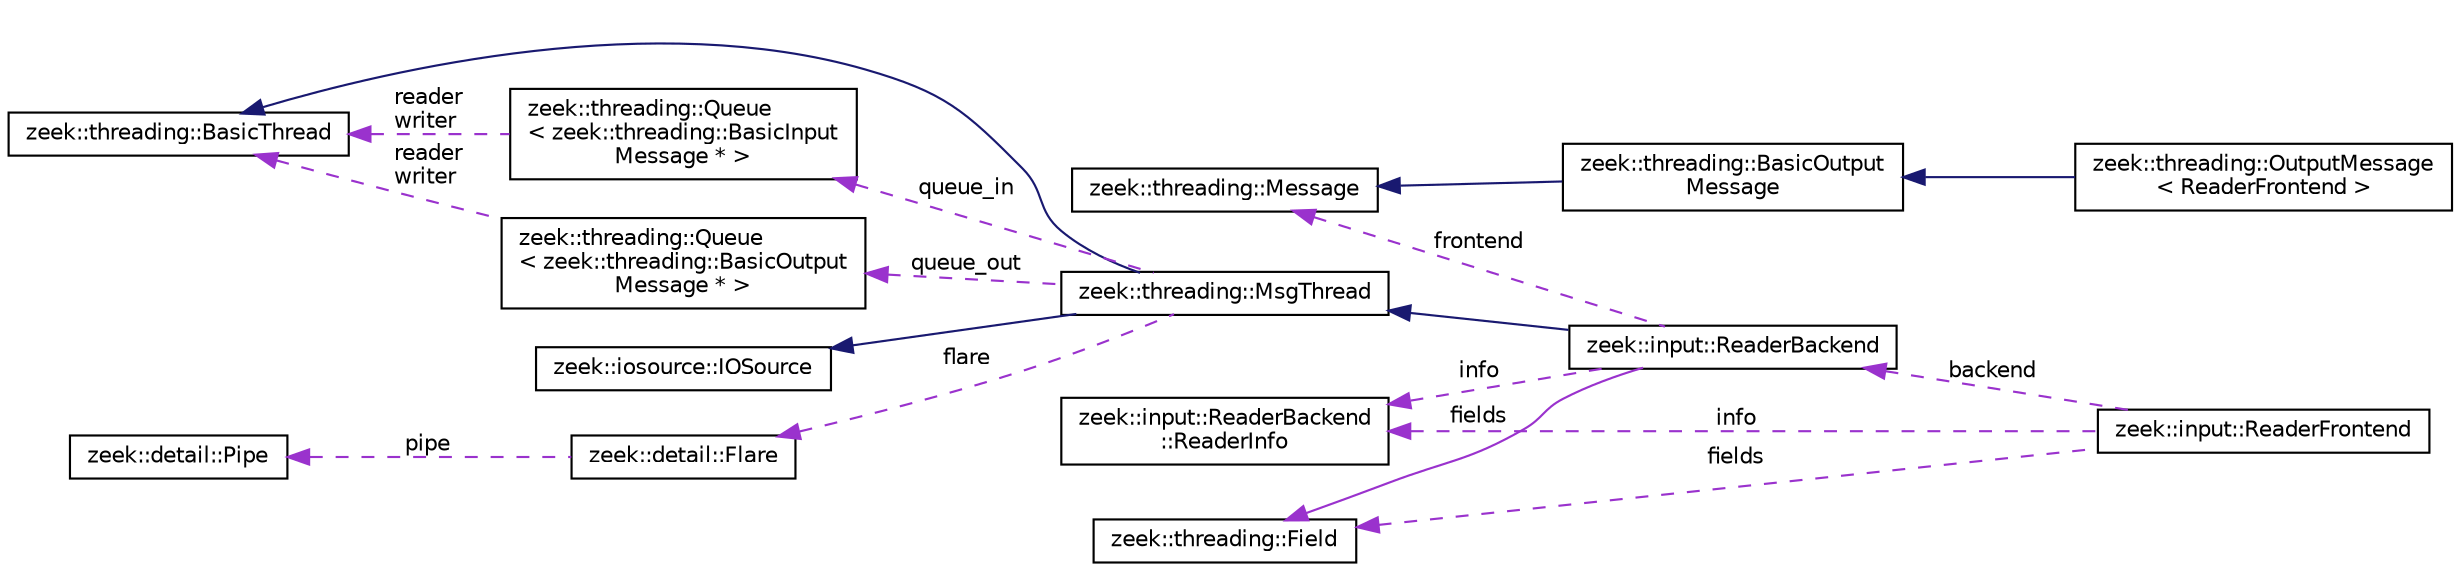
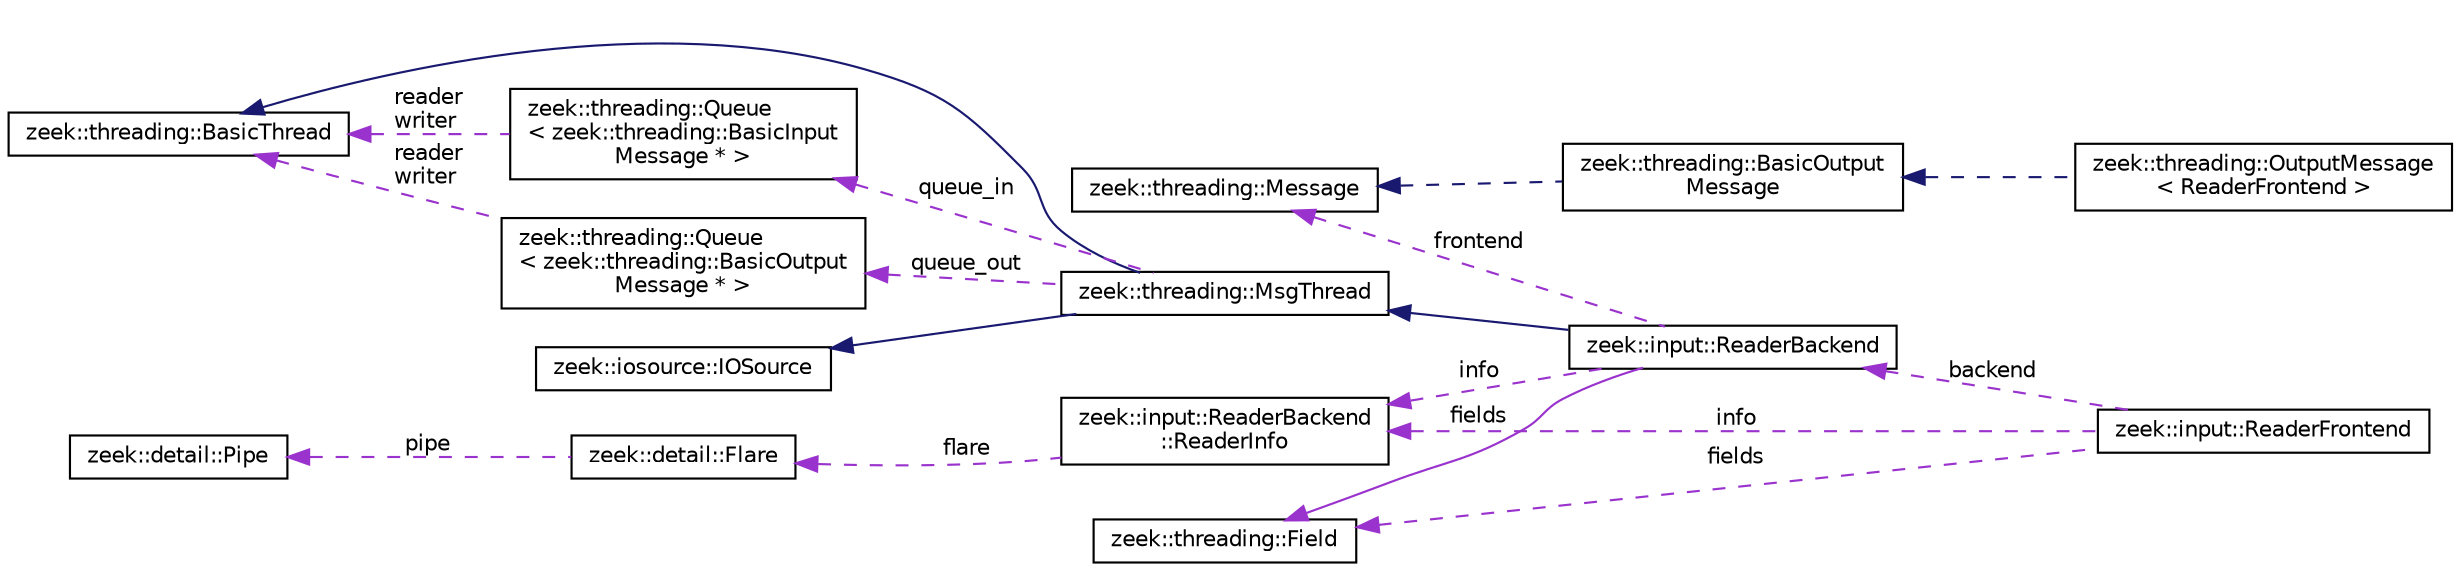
(2000, 177) -> (2000, 177)
(1481, 184) -> (1481, 184)
(989, 381) -> (940, 465)
